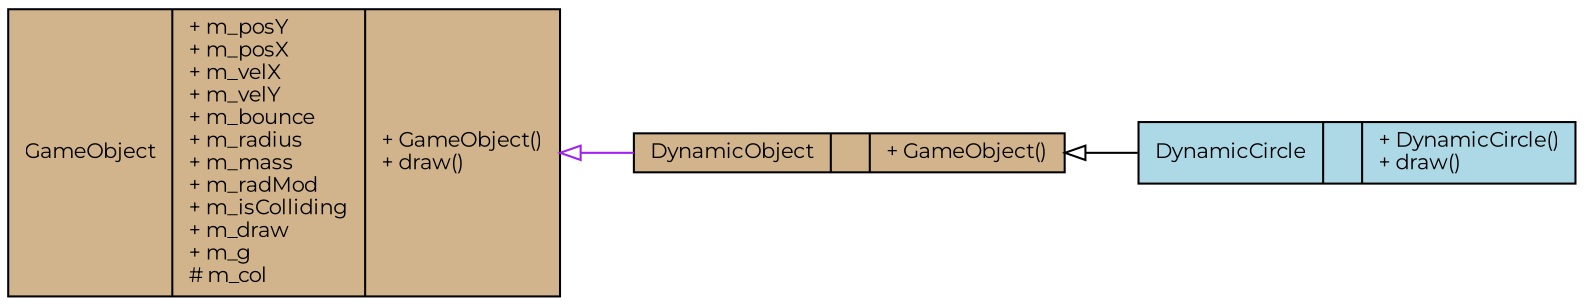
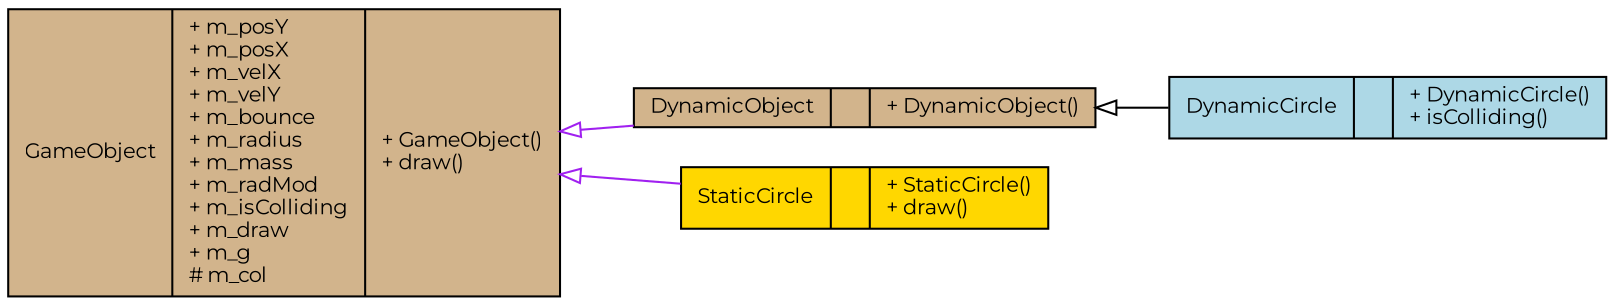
(967, 152) -> (983, 107)
(1420, 163) -> (1479, 118)
none -> (865, 198)
